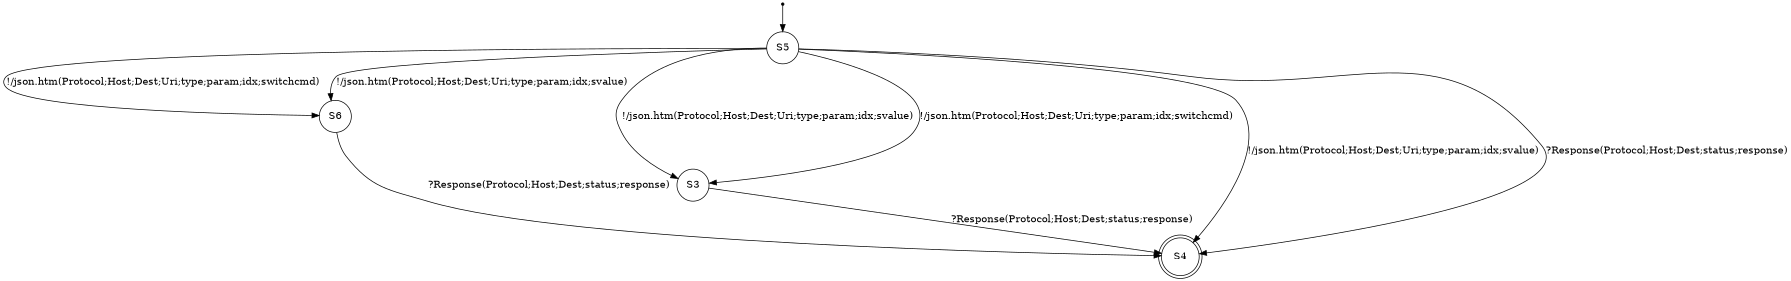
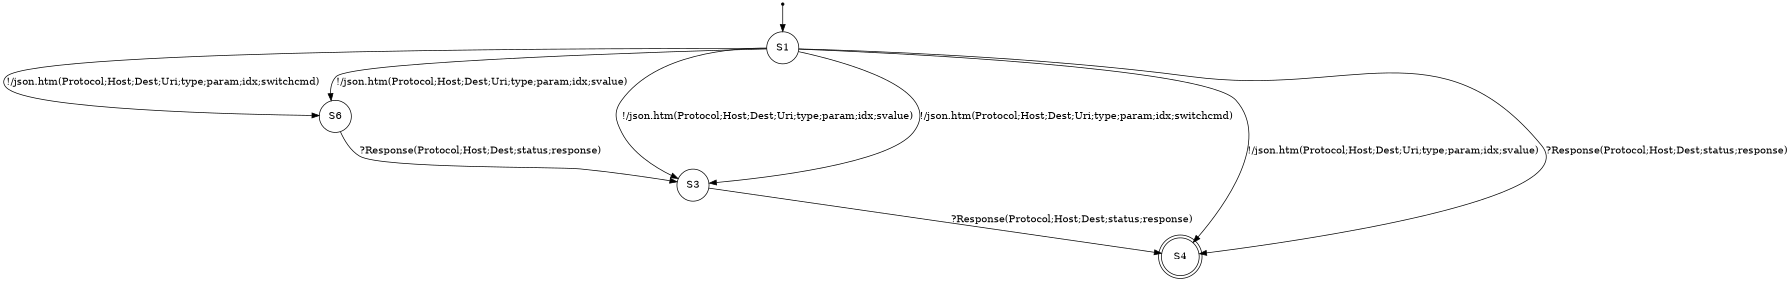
(783, 48) -> (783, 48)
(729, 239) -> (499, 167)
